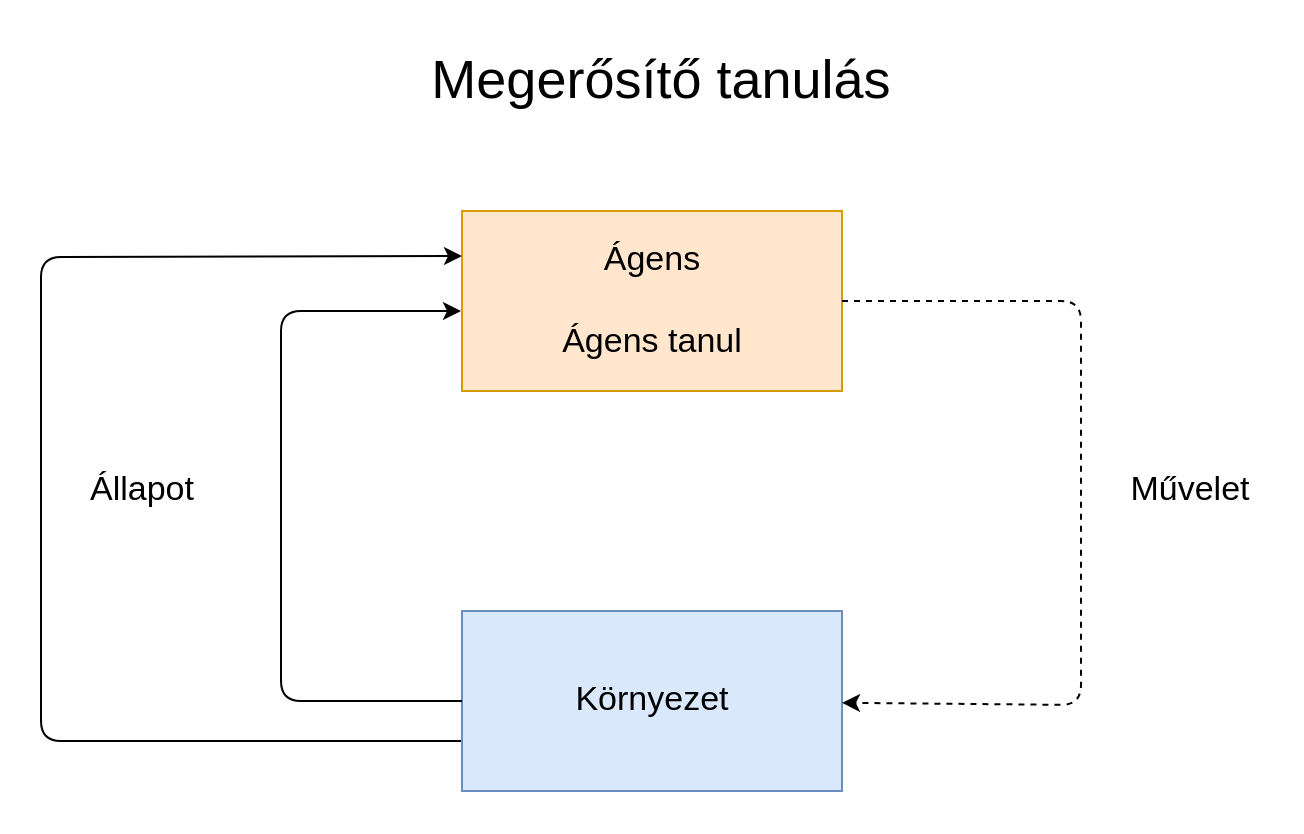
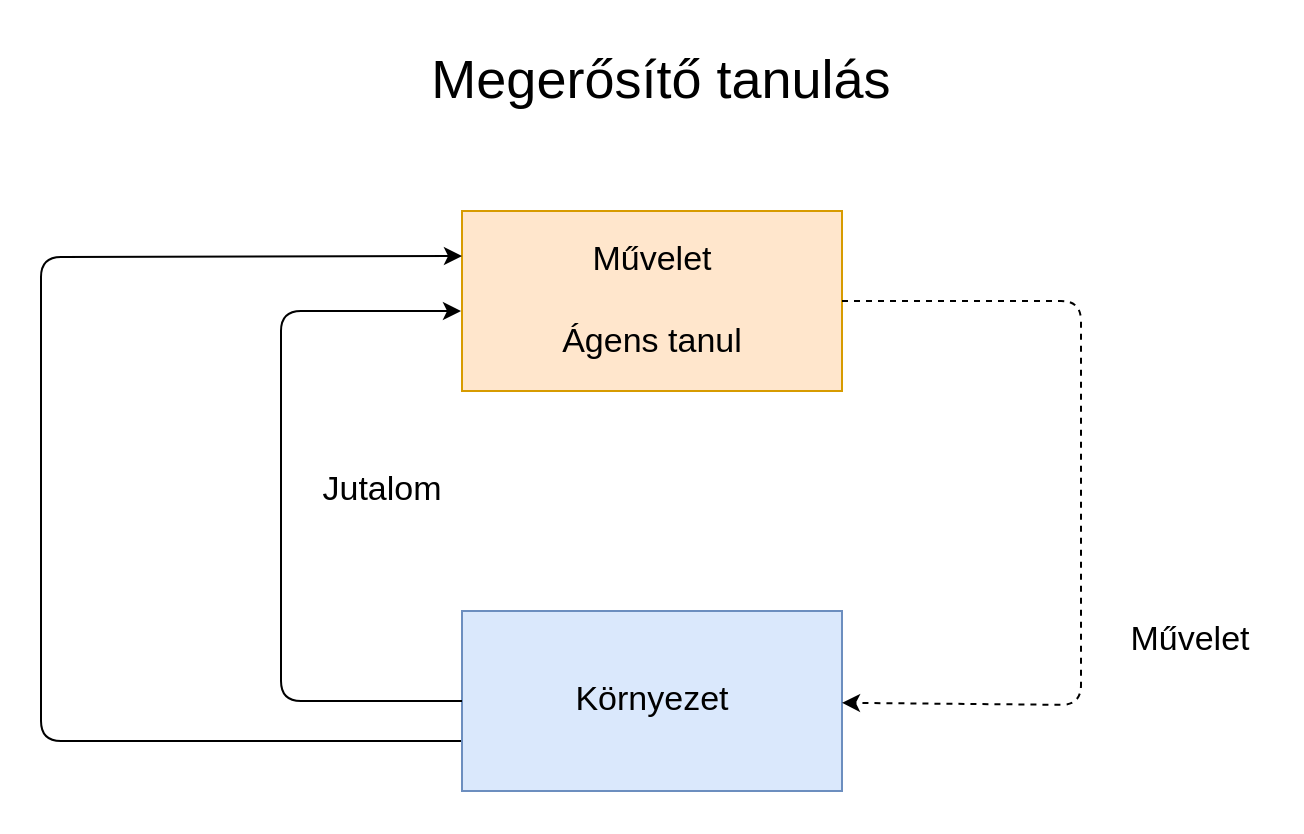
(653, 301) -> (653, 301)
(143, 491) -> none
none -> (383, 491)
(1191, 491) -> (1191, 641)
